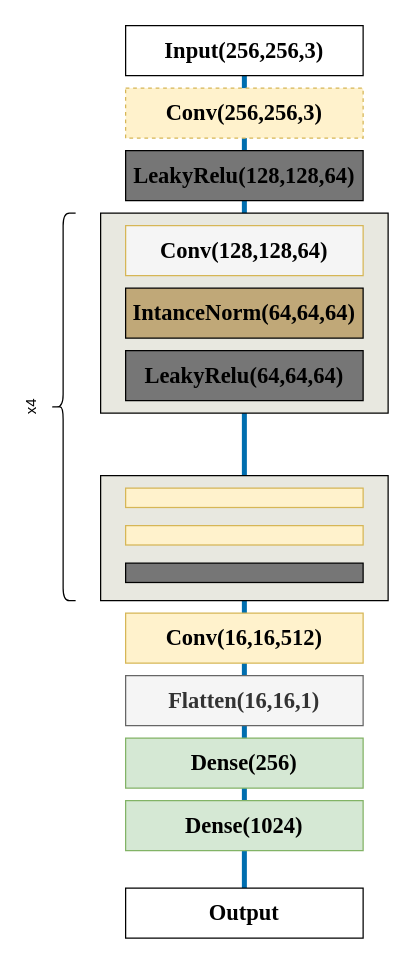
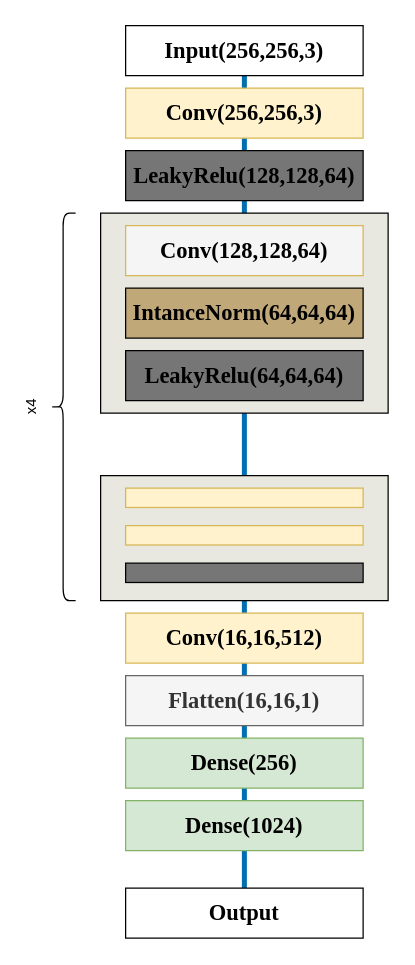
(244, 113) -> (244, 113)
